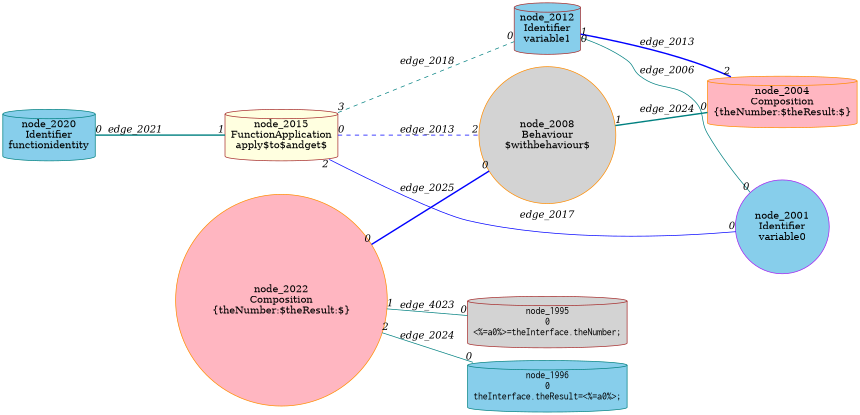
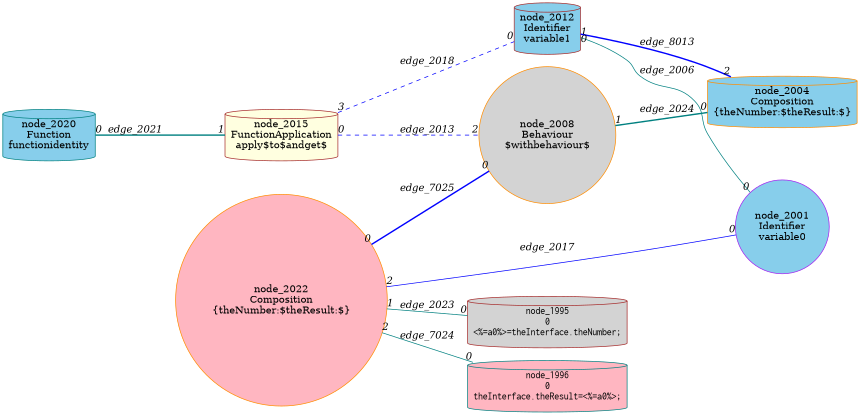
(667, 42) -> (667, 42)
(426, 77) -> (426, 77)
(782, 102) -> (782, 102)
(49, 135) -> (49, 135)
(427, 188) -> (427, 188)
(526, 230) -> (562, 263)
(427, 306) -> (427, 306)
(427, 336) -> (427, 336)
(547, 386) -> (547, 386)
